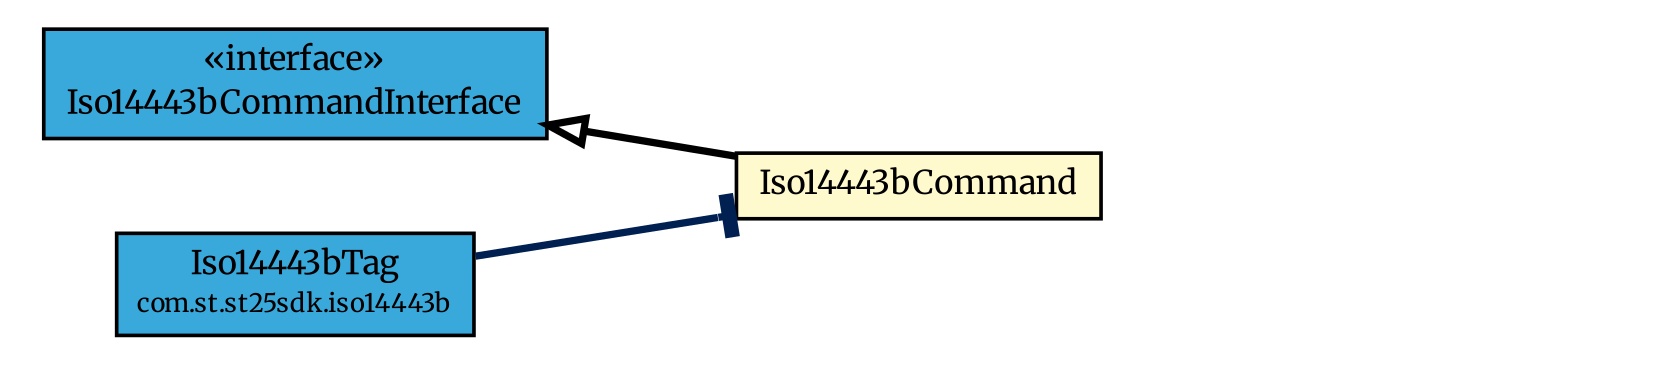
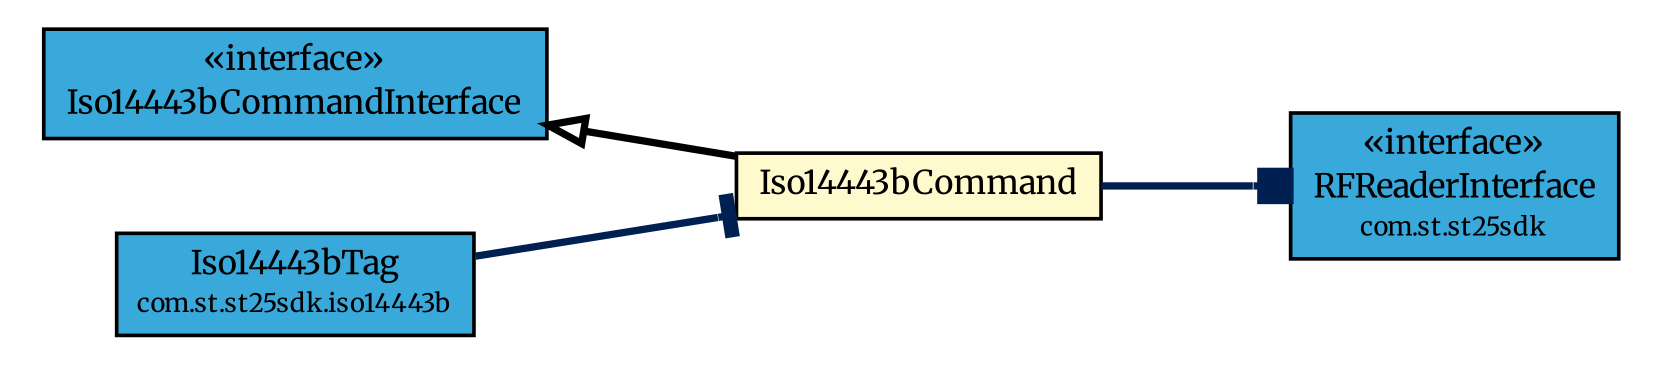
none -> (1455, 186)
